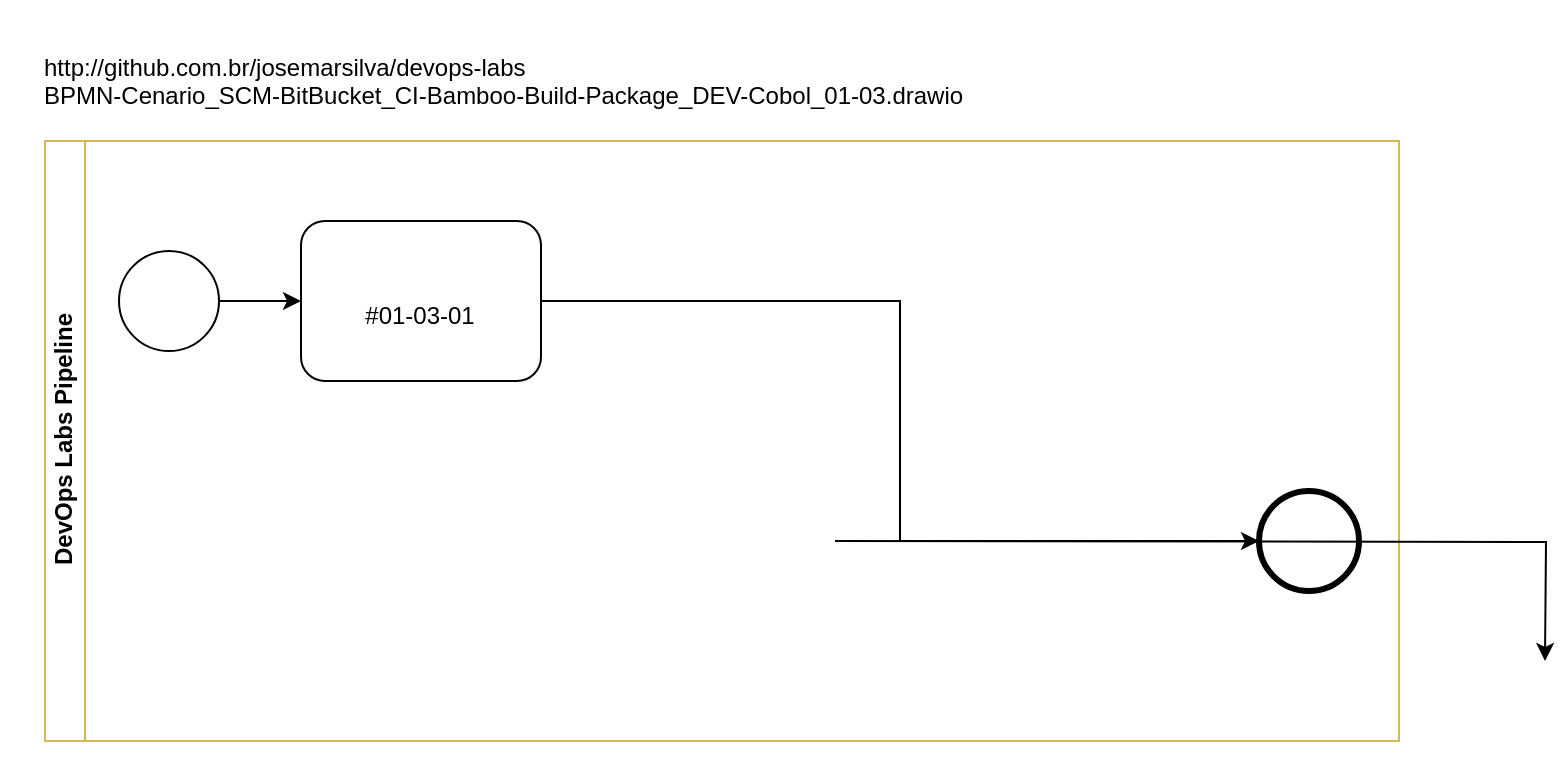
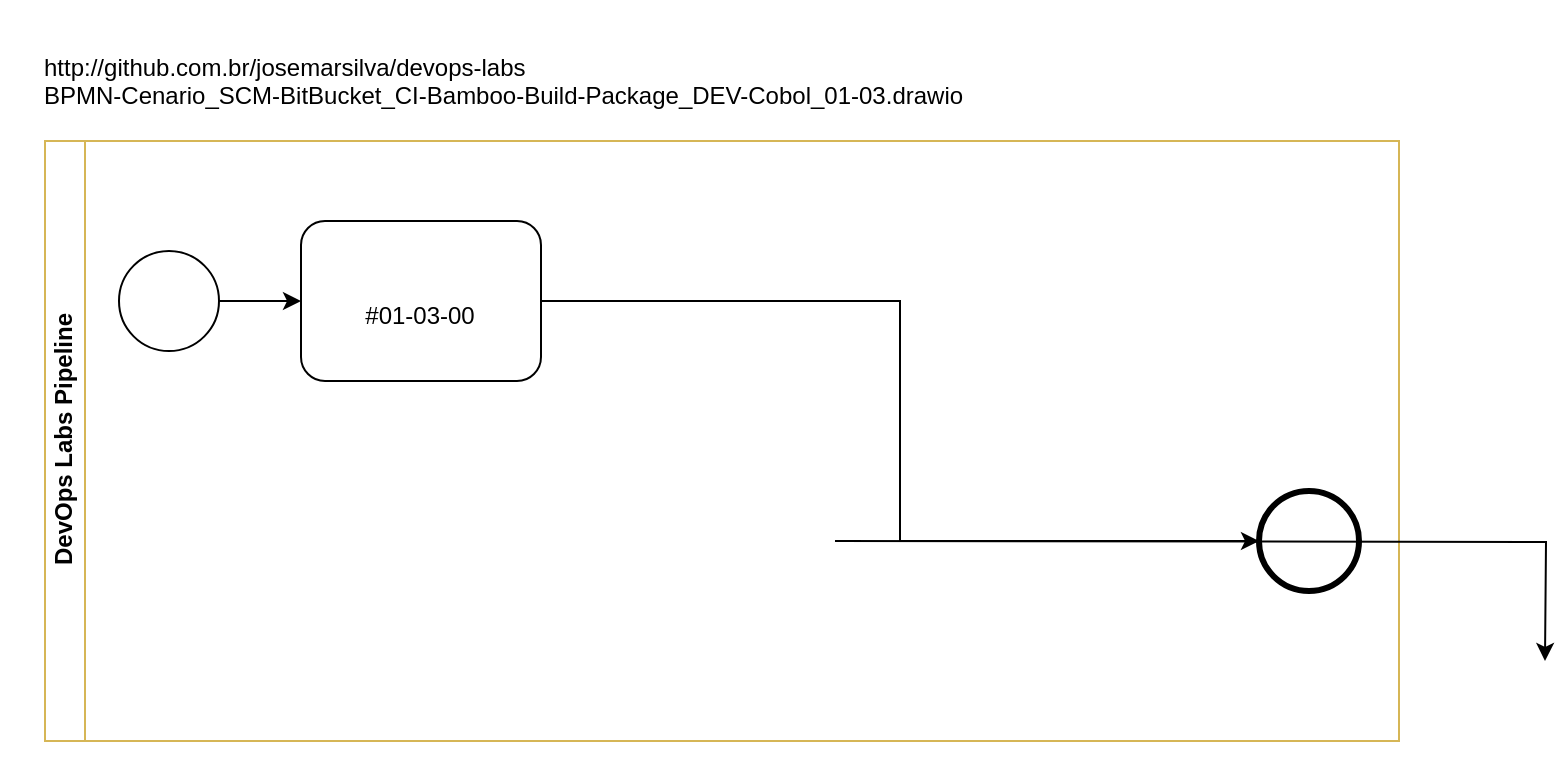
(421, 301) -> (421, 301)
